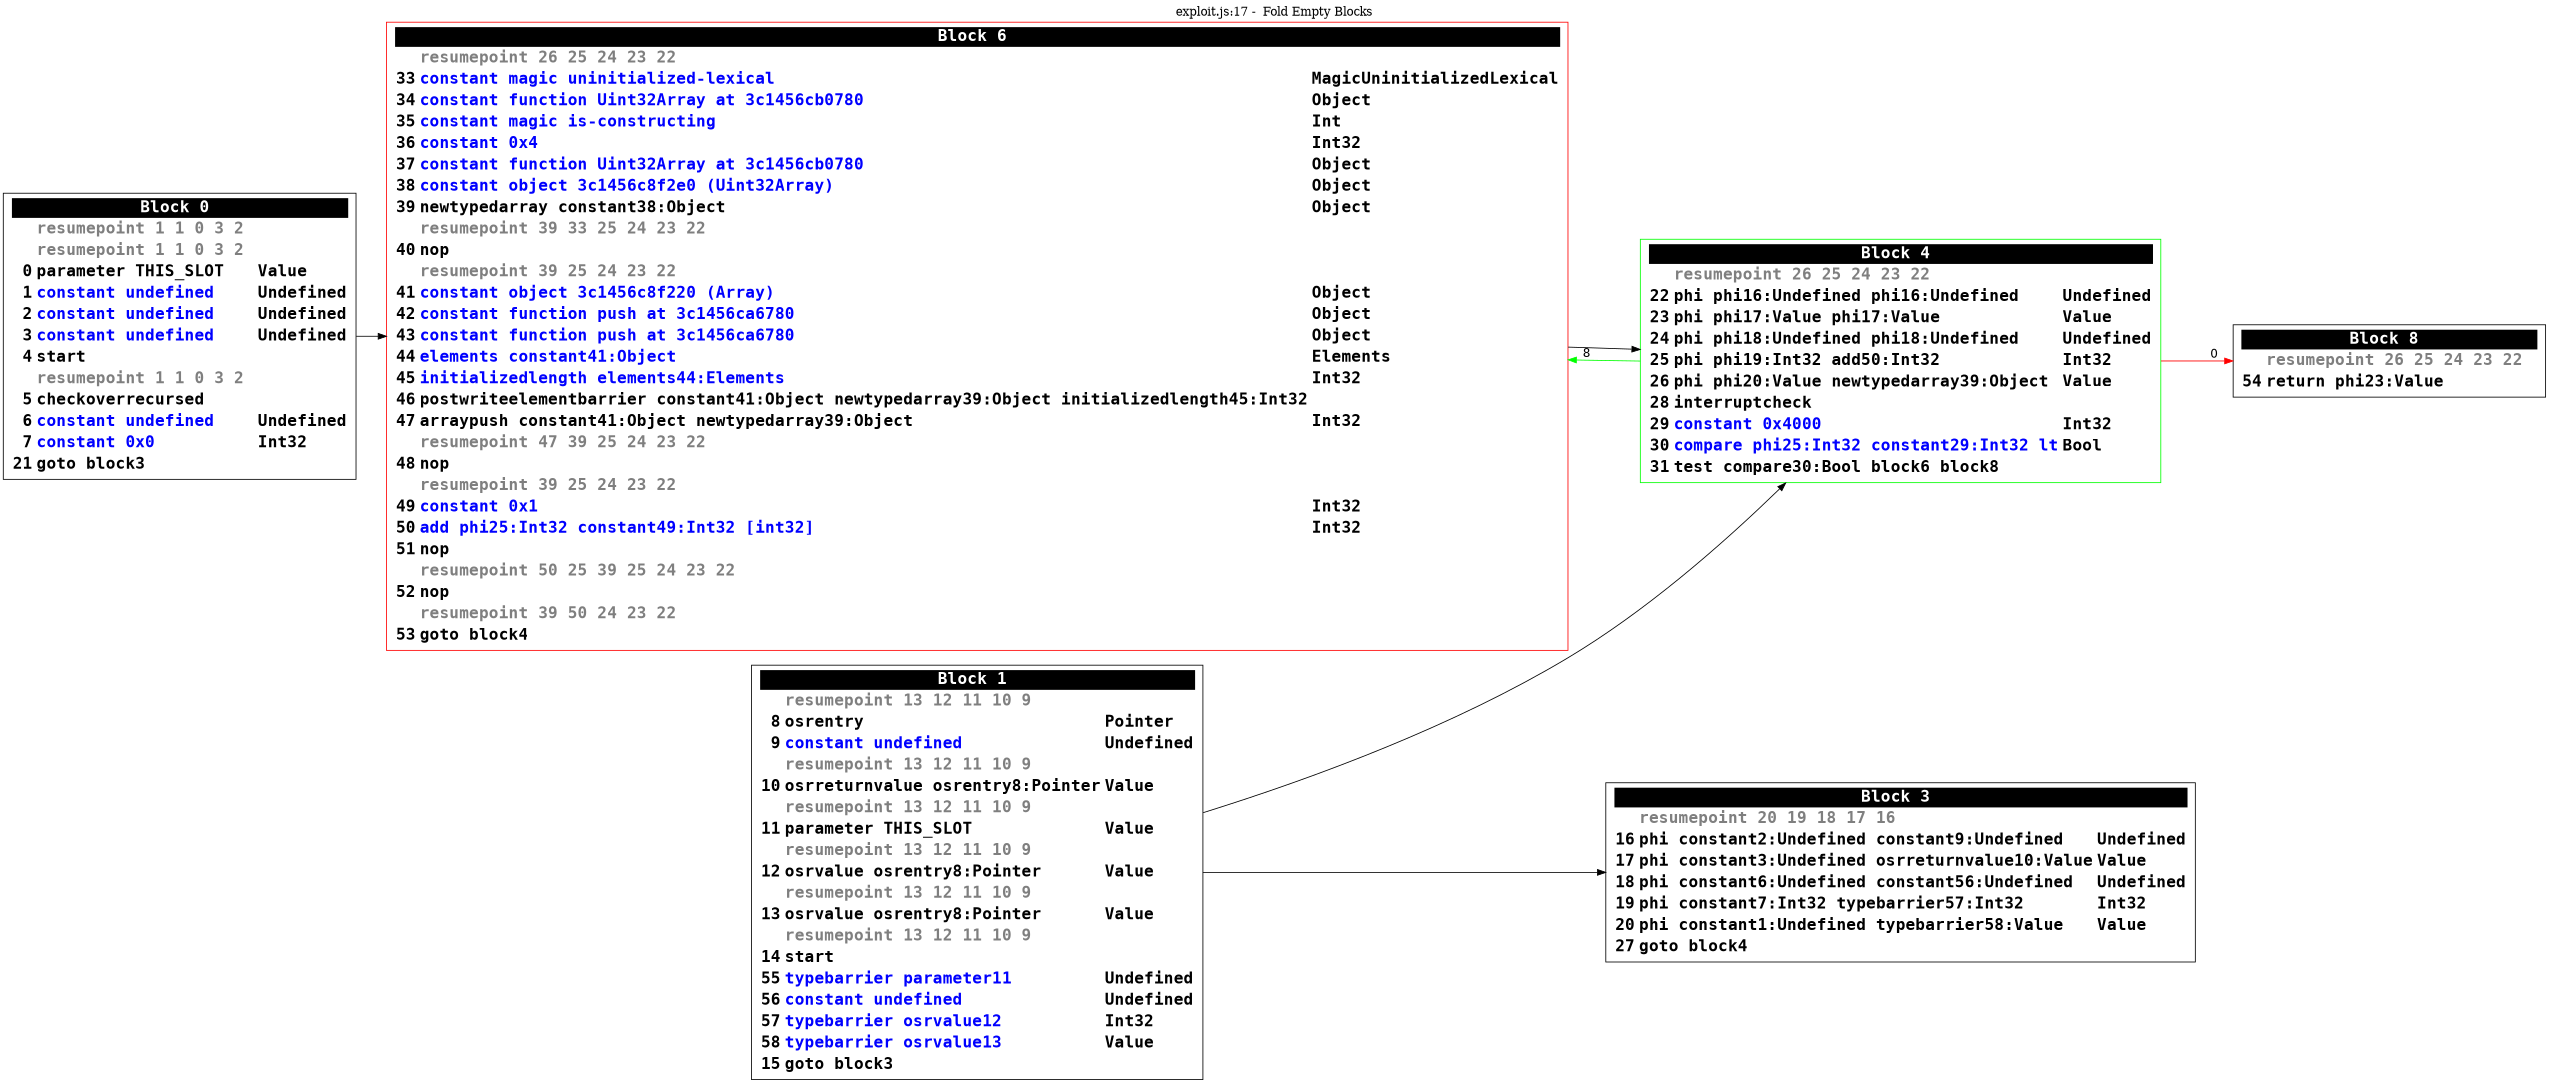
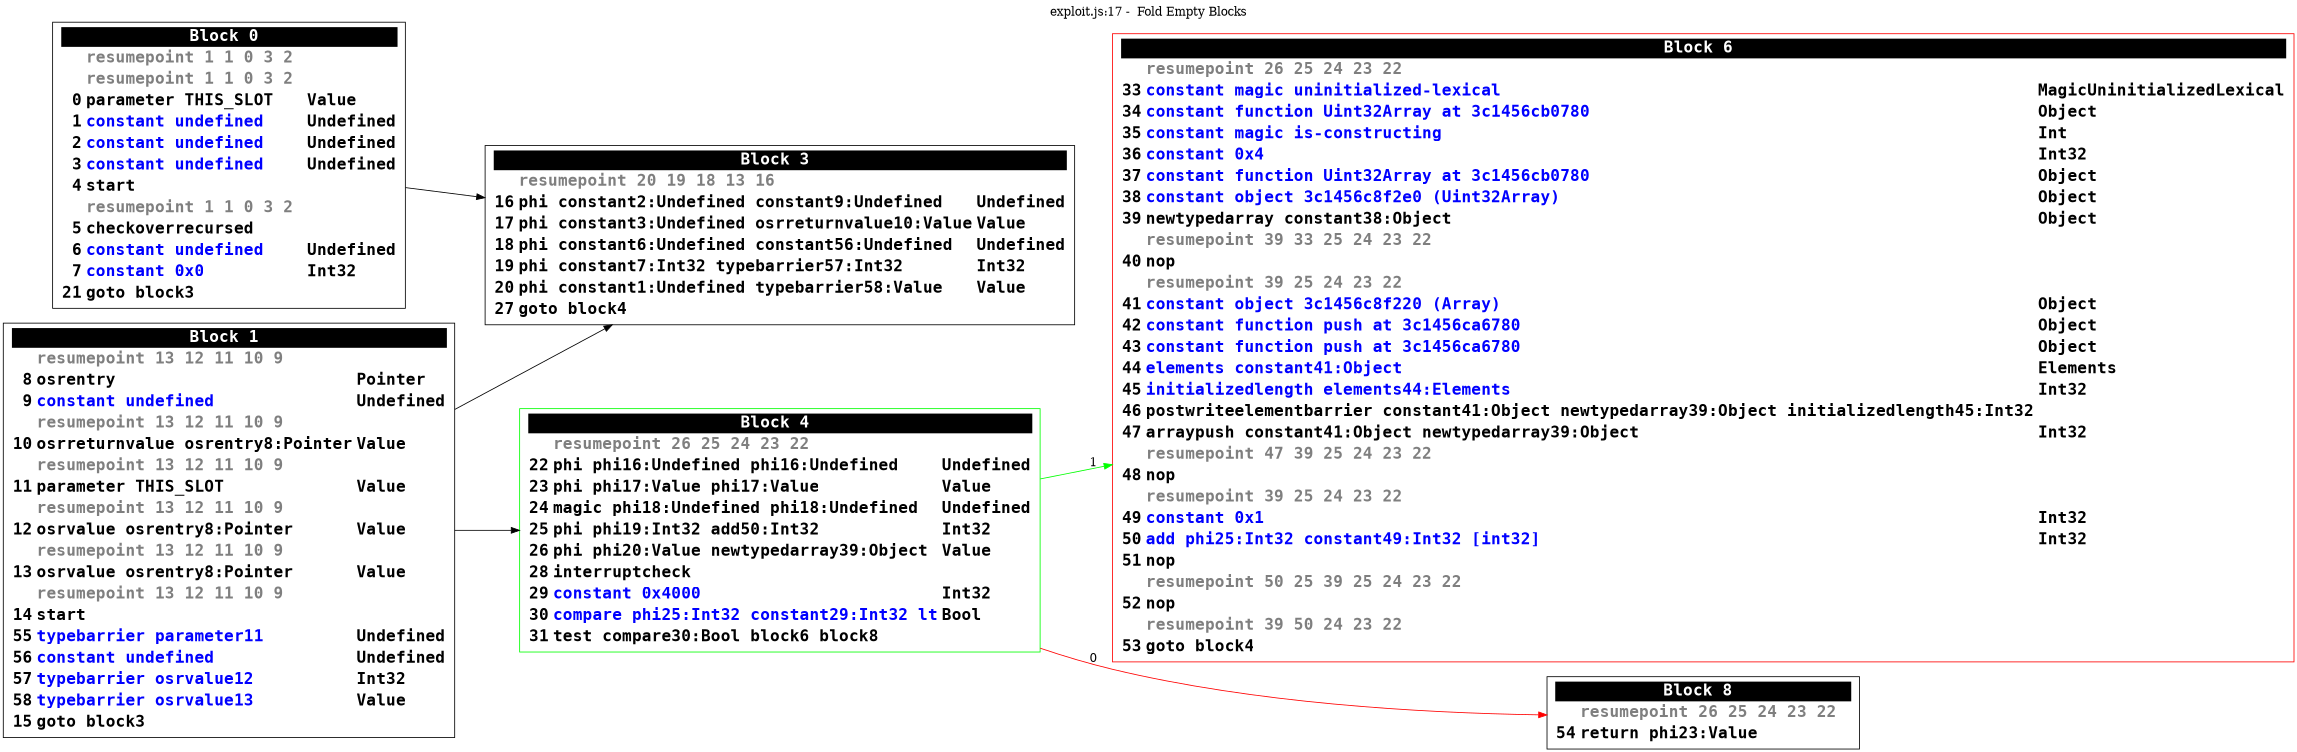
(367, 336) -> (441, 192)
(1847, 339) -> (736, 508)
(1600, 348) -> none
(1587, 354) -> (1094, 463)
(1773, 818) -> (652, 181)
